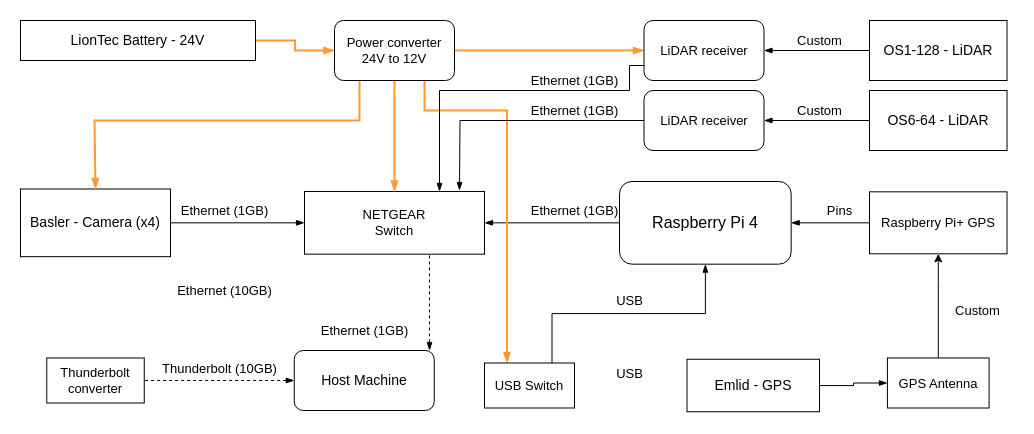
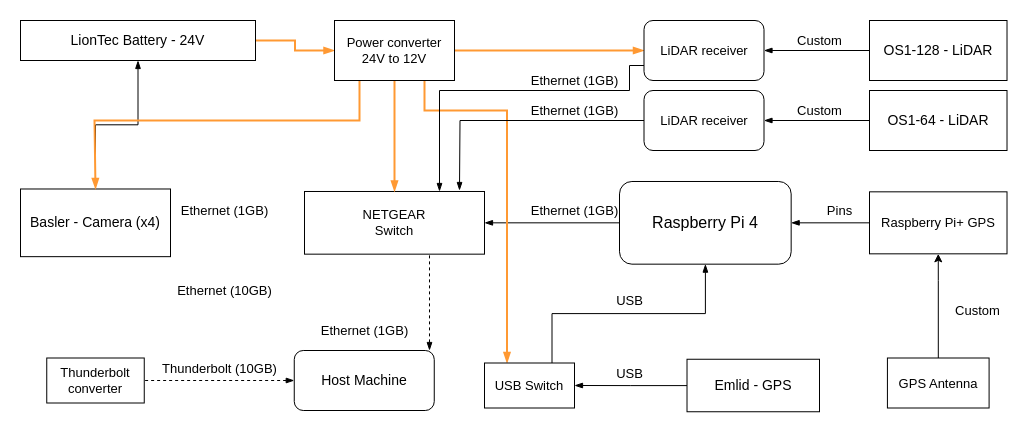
(395, 51) -> (395, 51)
(939, 121) -> (939, 121)
(233, 223) -> (138, 118)
(850, 386) -> (635, 386)
